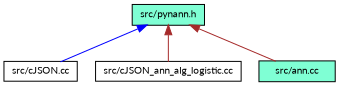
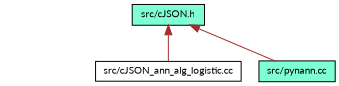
(168, 15) -> (168, 15)
(41, 71) -> none
(297, 71) -> (297, 71)
